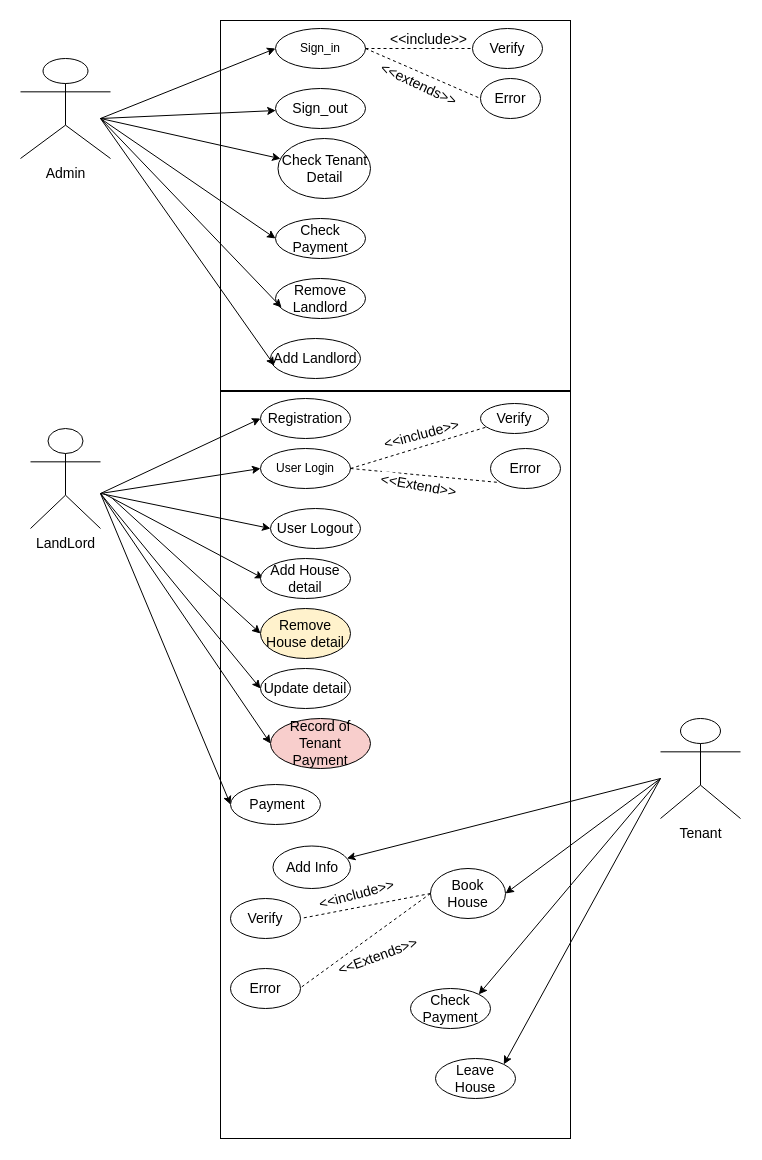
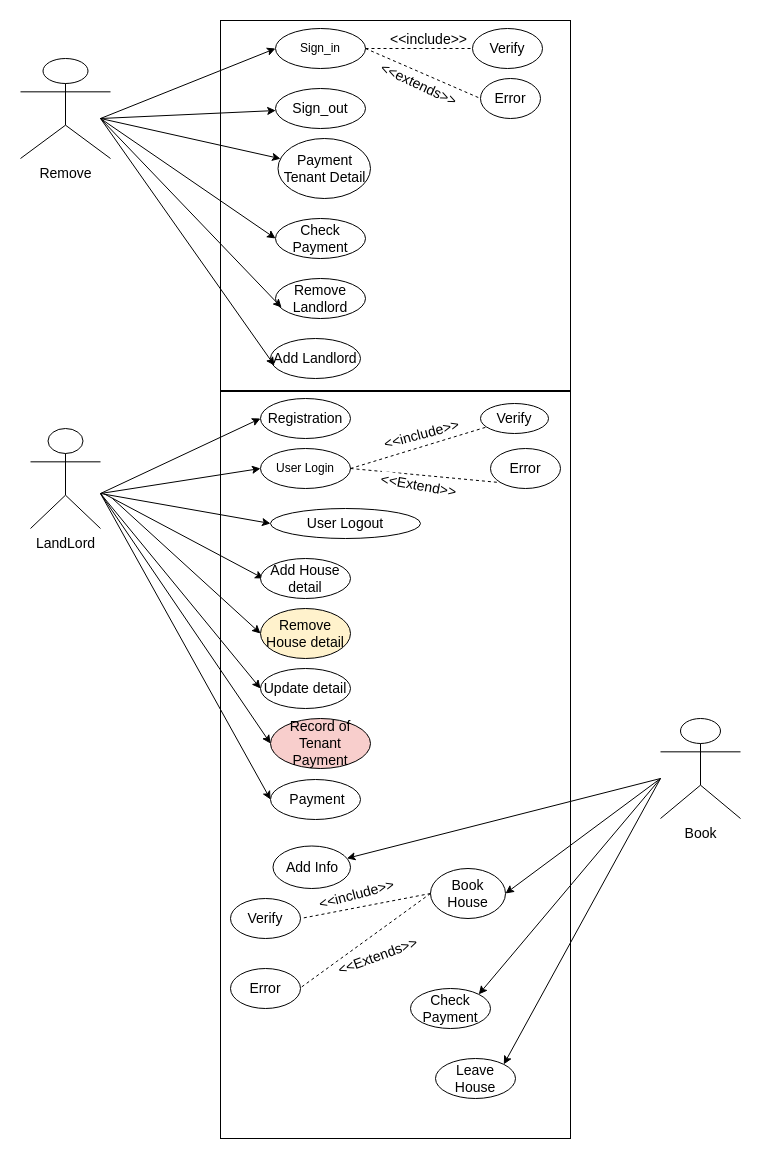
(325, 169) -> (325, 169)
(66, 173) -> (66, 173)
(316, 529) -> (346, 524)
(276, 805) -> (316, 800)
(701, 833) -> (701, 833)
